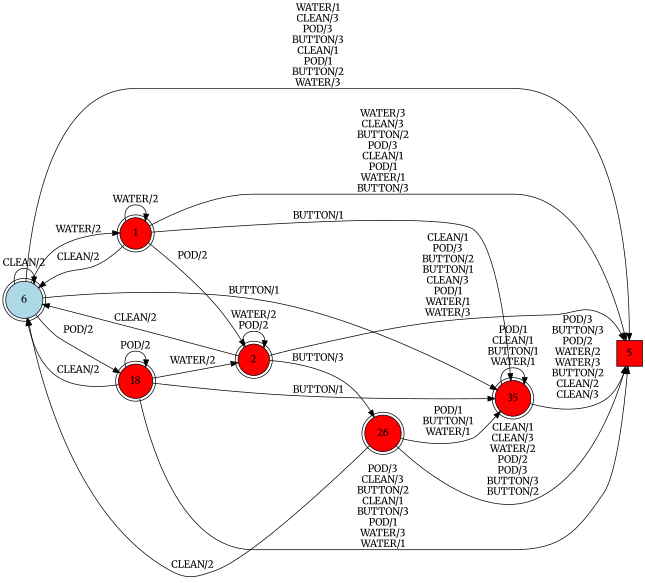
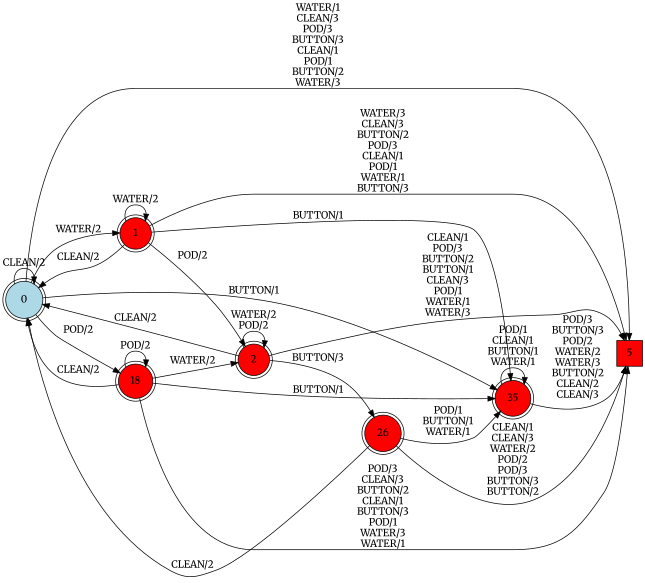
(24, 300) -> (24, 300)
